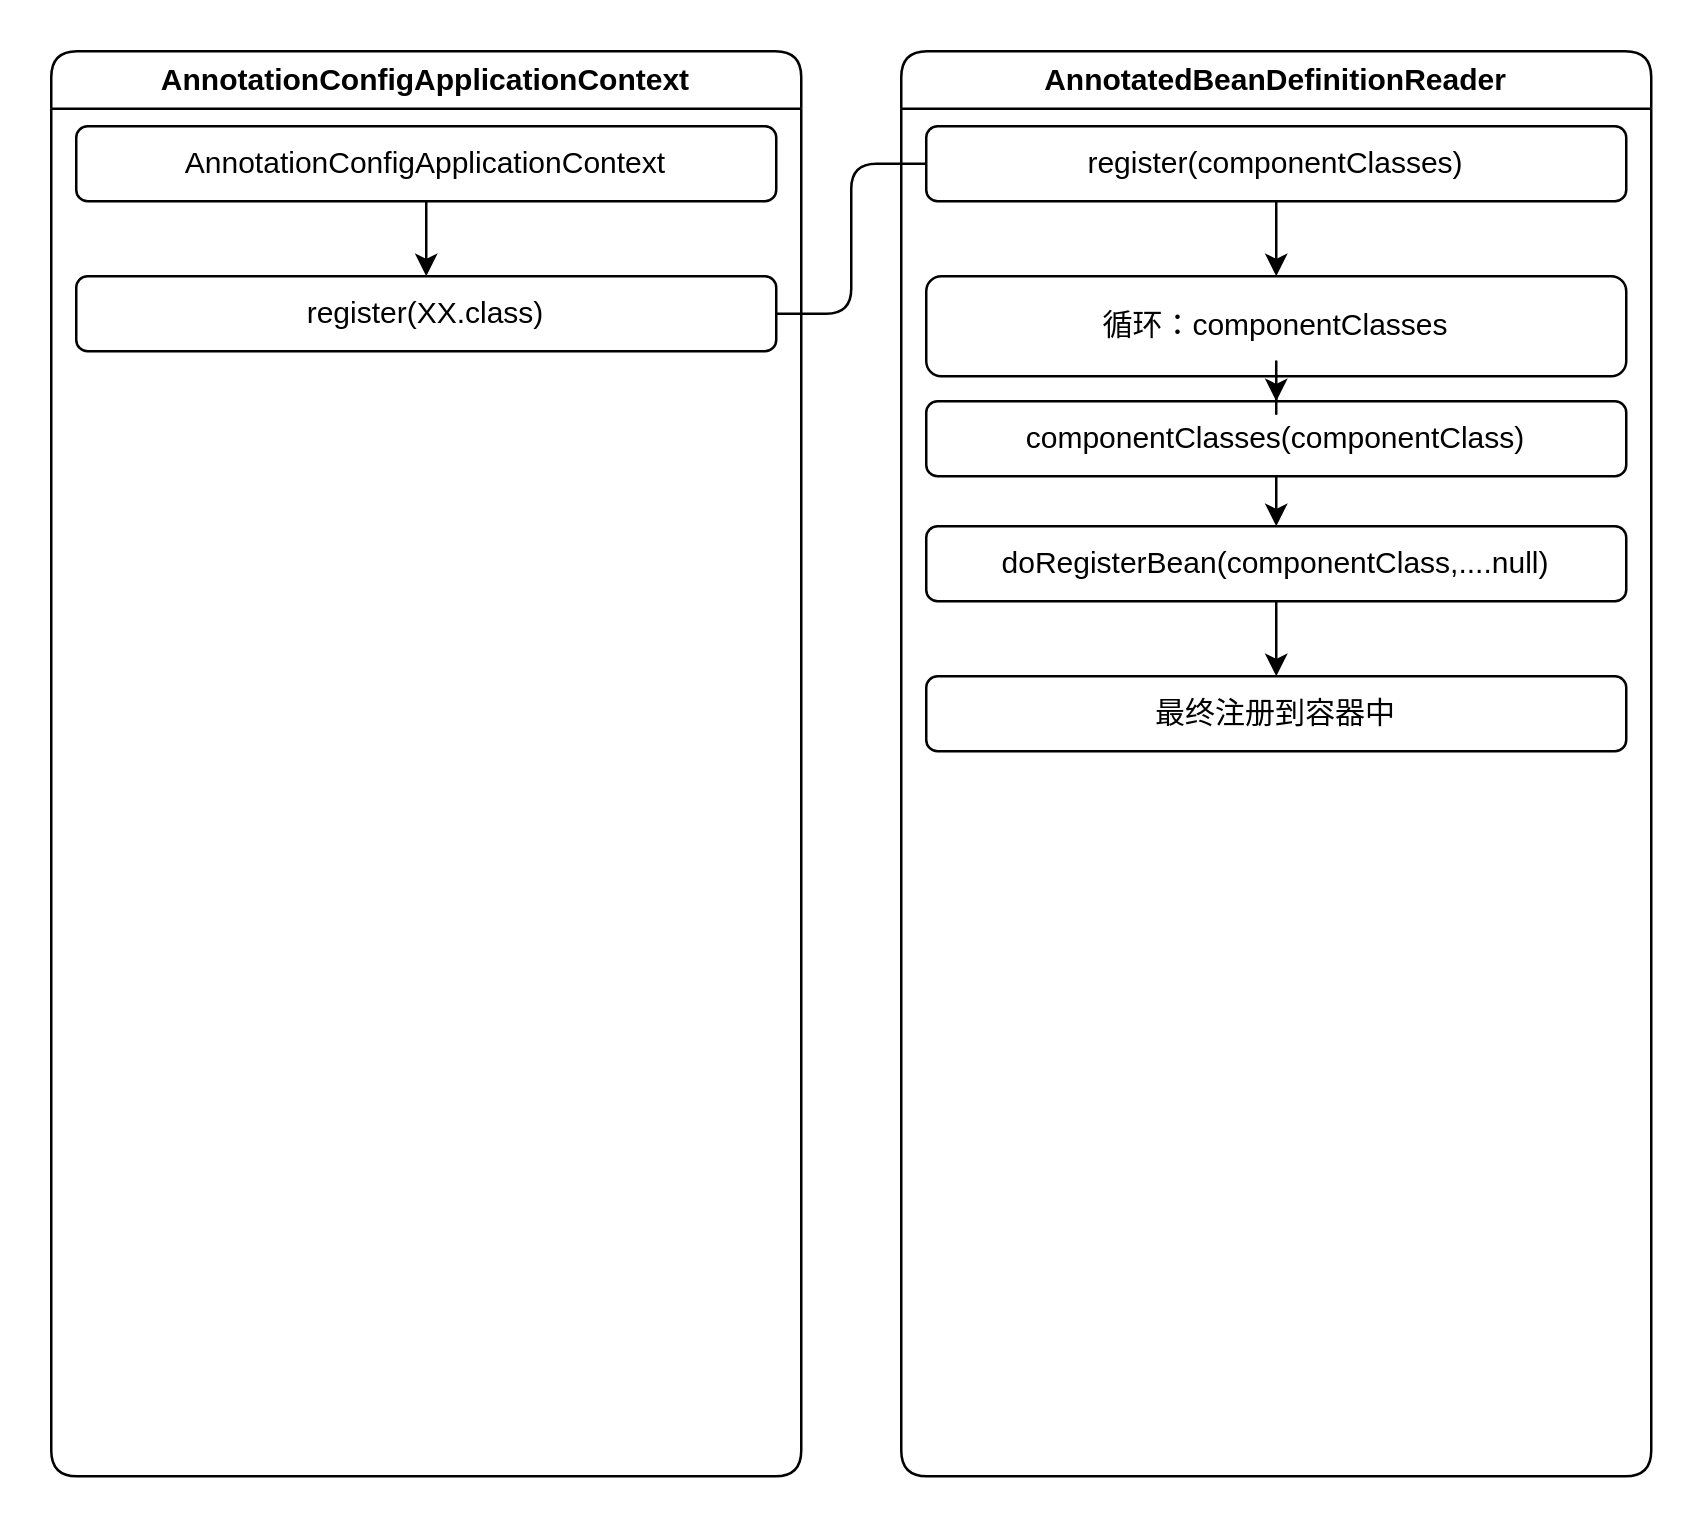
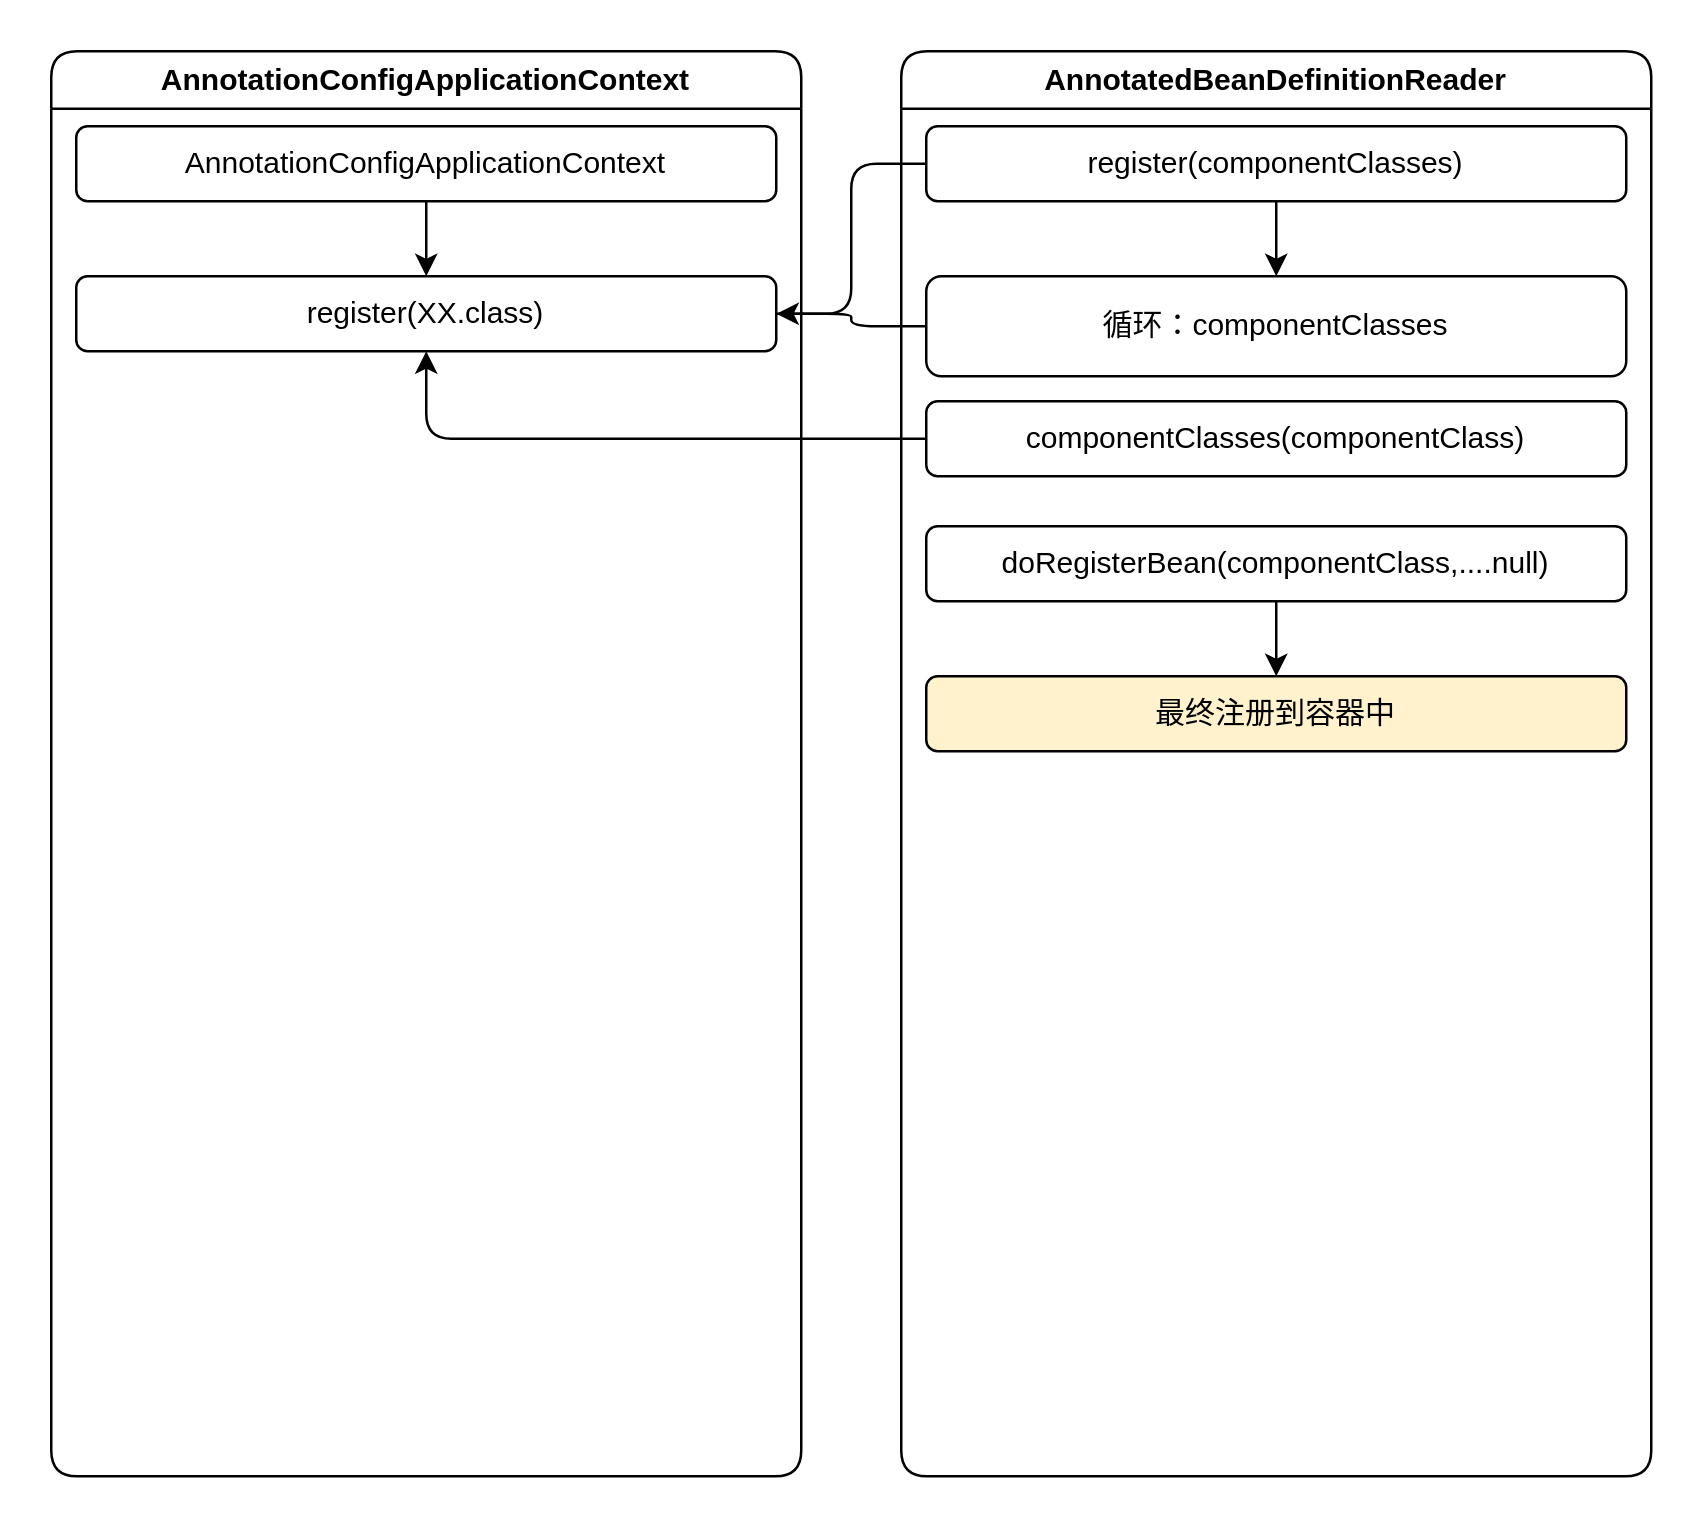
(1276, 394) -> (885, 326)
(1276, 504) -> (649, 439)
(1276, 714) -> (1276, 714)
